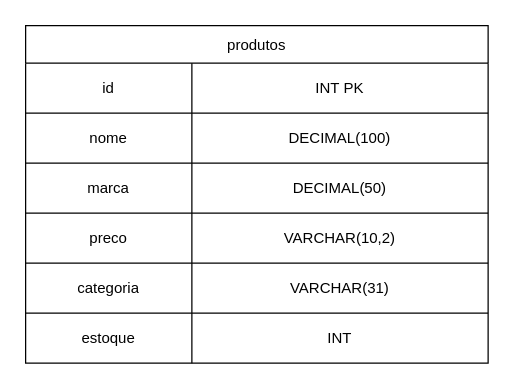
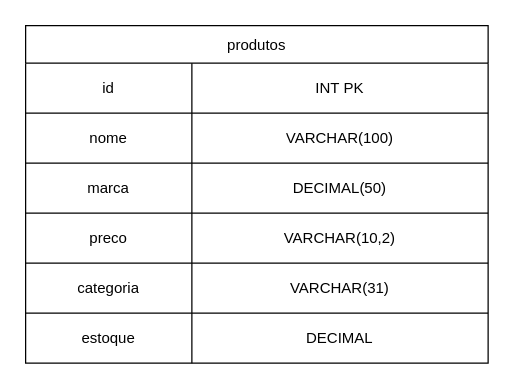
(340, 138) -> (340, 138)
(340, 338) -> (340, 338)
